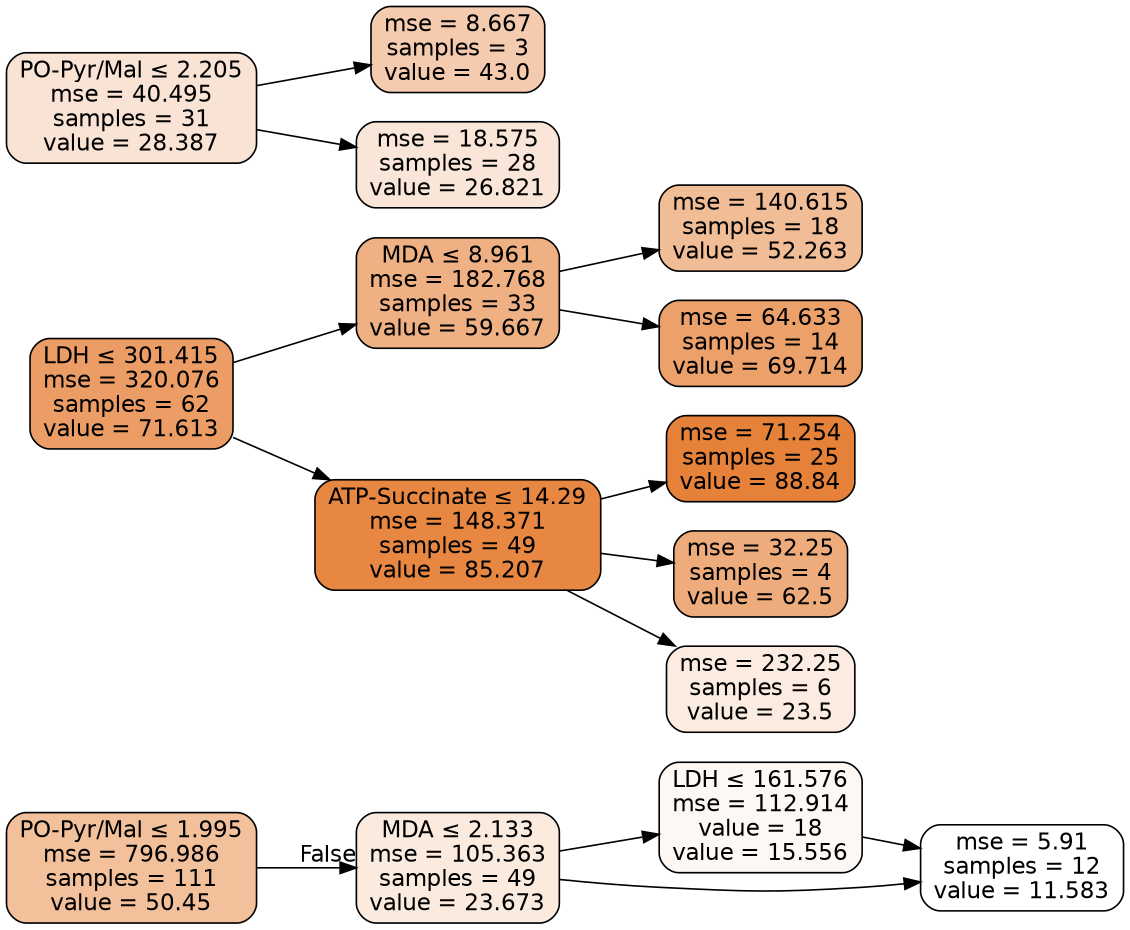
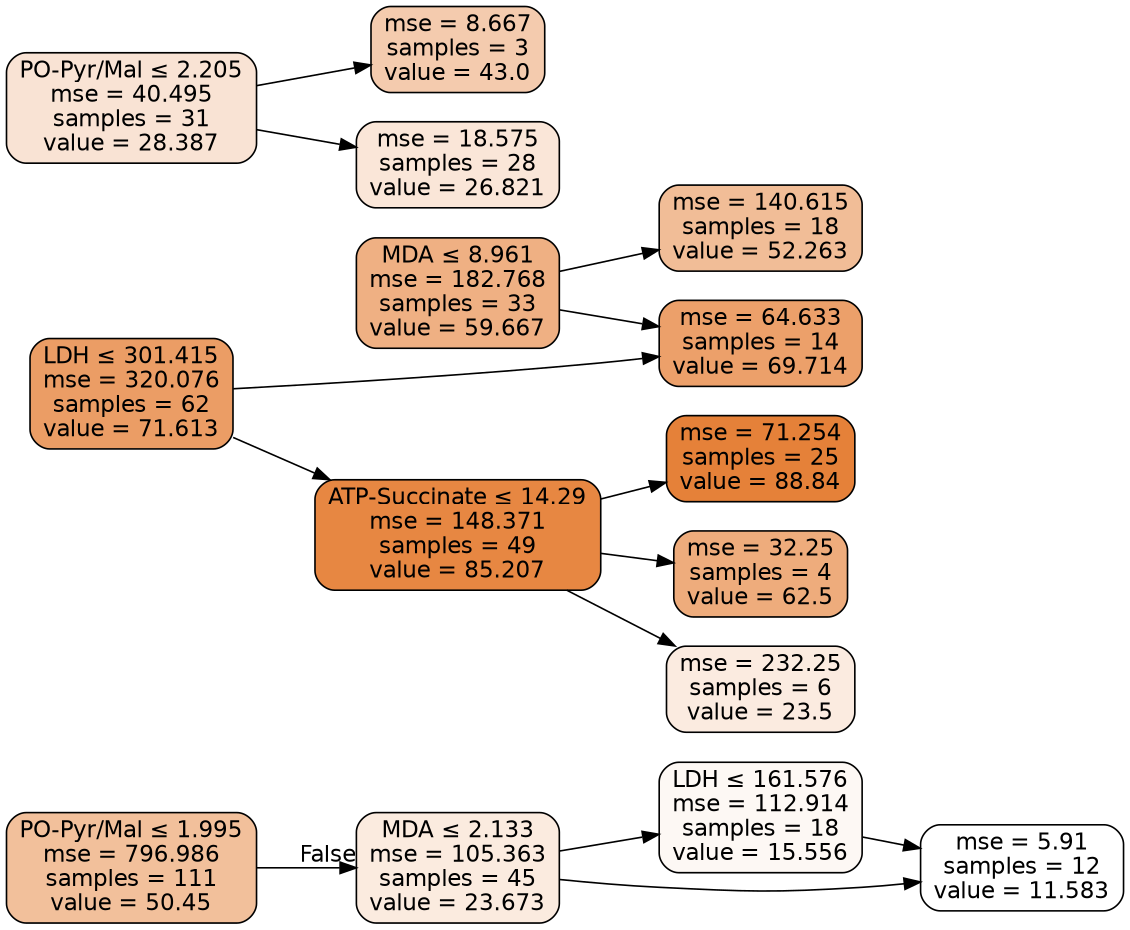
(287, 346) -> (438, 376)
(761, 829) -> (761, 829)
(458, 879) -> (458, 879)
